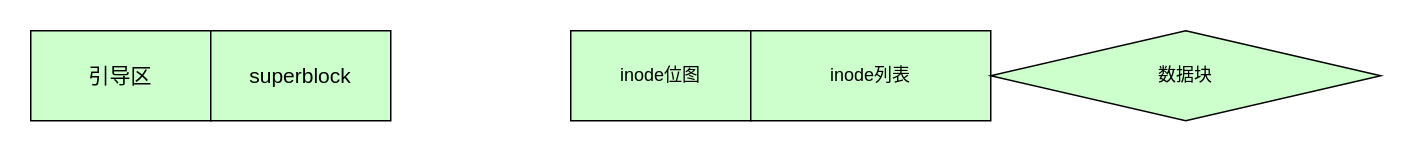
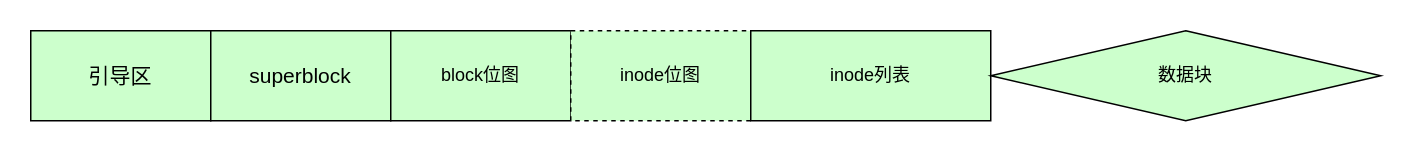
none -> (481, 76)
(661, 76) -> (661, 76)
